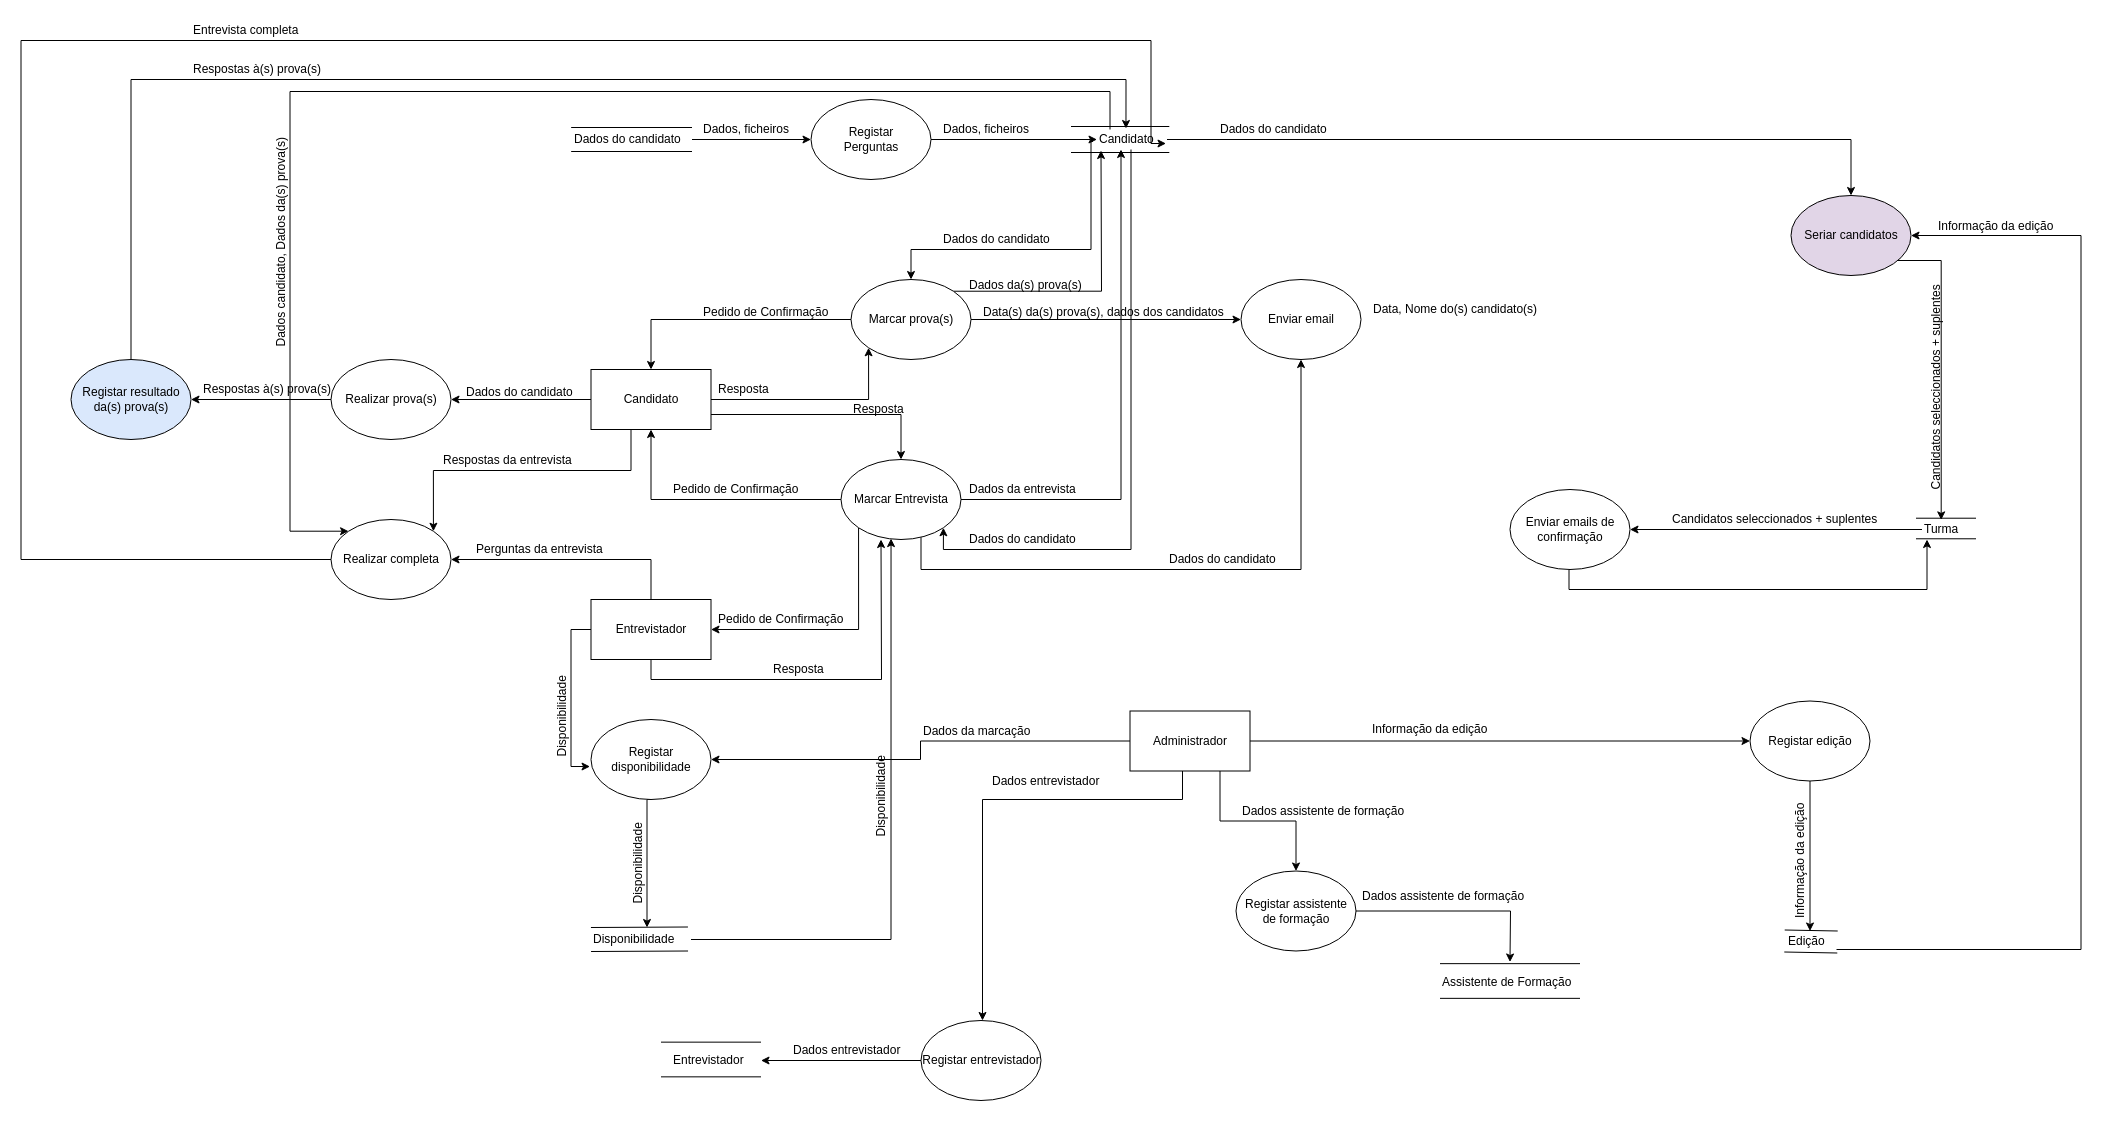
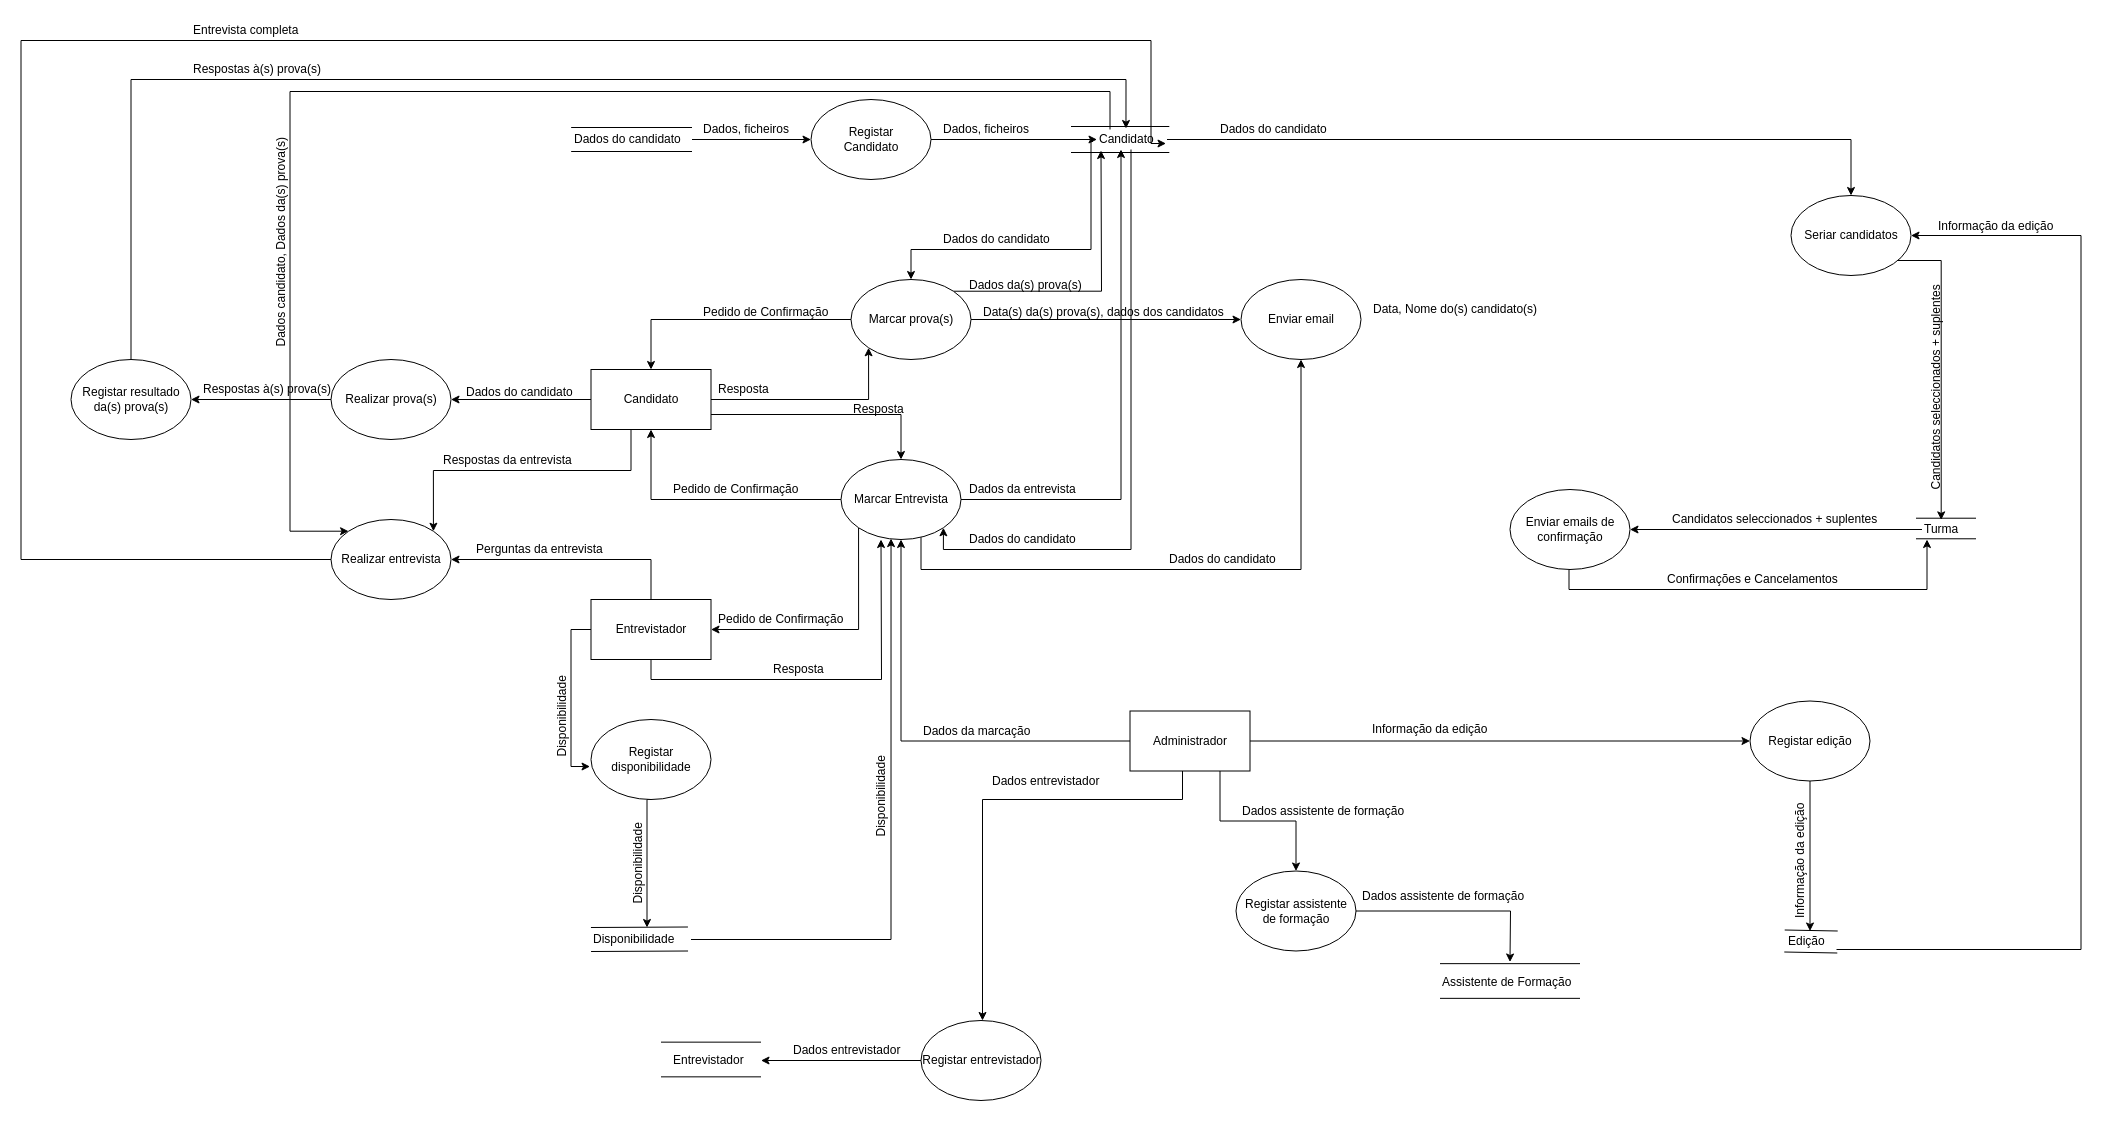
(872, 140) -> (872, 140)
(1851, 236) -> (1851, 236)
(131, 400) -> (131, 400)
(392, 560) -> (392, 560)
none -> (1760, 580)
(828, 760) -> (901, 654)
